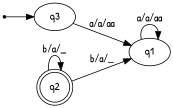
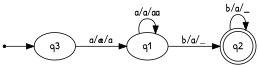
(102, 24) -> (101, 41)
(98, 71) -> (190, 46)
